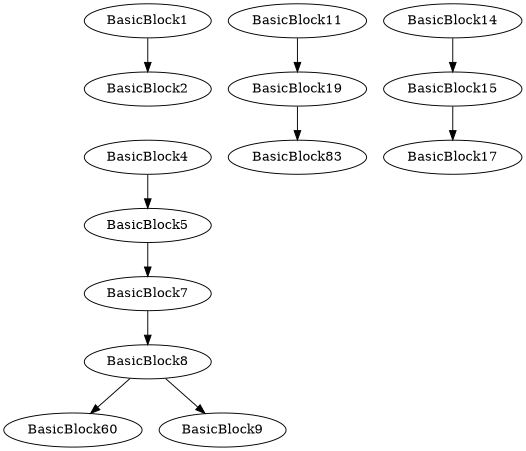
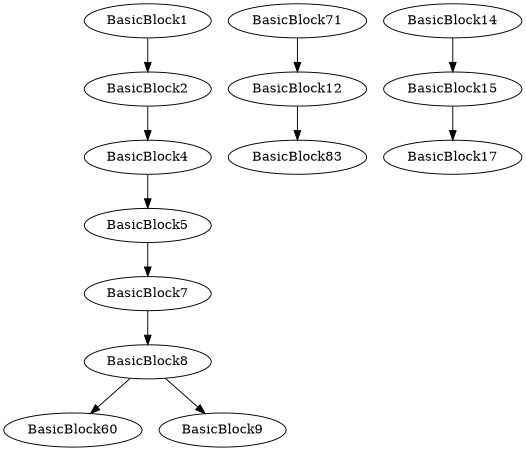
(297, 21) -> (297, 21)
(297, 89) -> (297, 89)
none -> (148, 118)
